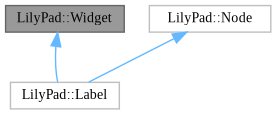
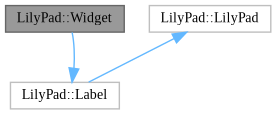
(210, 19) -> (210, 19)
(56, 64) -> (74, 50)
